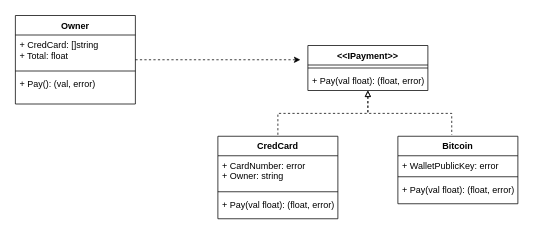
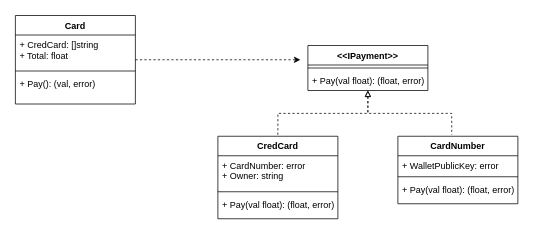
(75, 26) -> (75, 26)
(458, 146) -> (458, 146)
